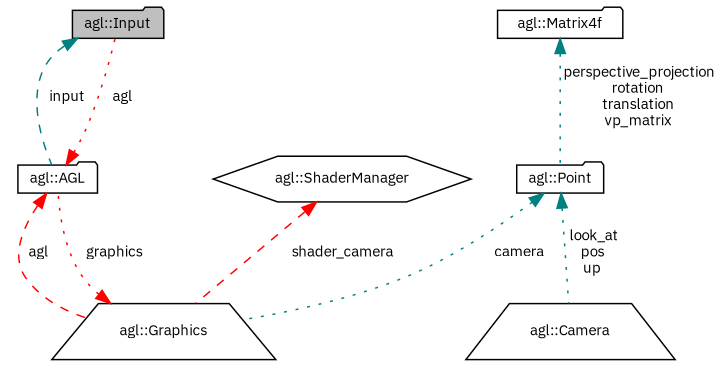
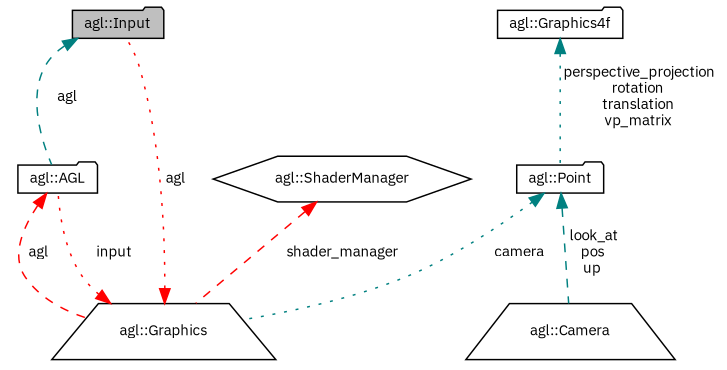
(560, 24) -> (560, 24)
(66, 97) -> (66, 97)
(98, 97) -> (158, 161)
(113, 253) -> (113, 253)
(341, 253) -> (341, 253)
(565, 256) -> (565, 256)
